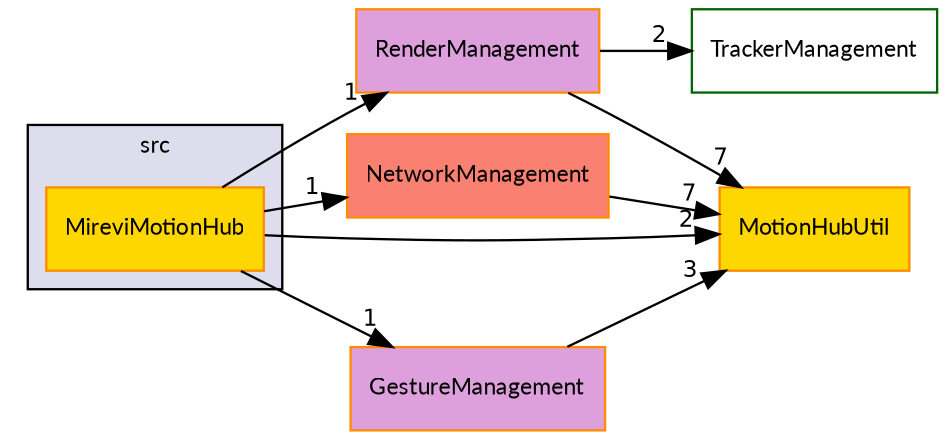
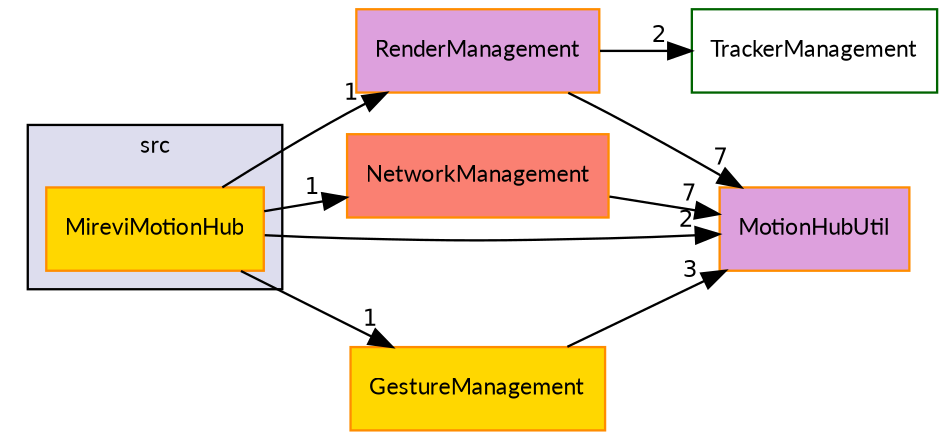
(814, 229) -> (814, 229)
(478, 389) -> (478, 389)
